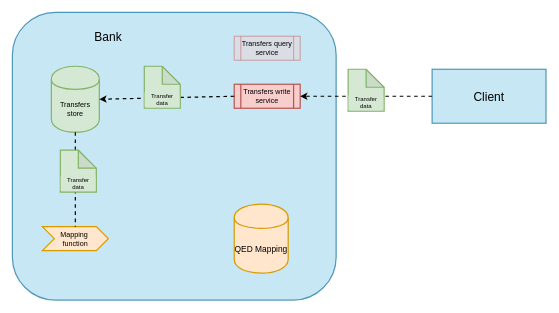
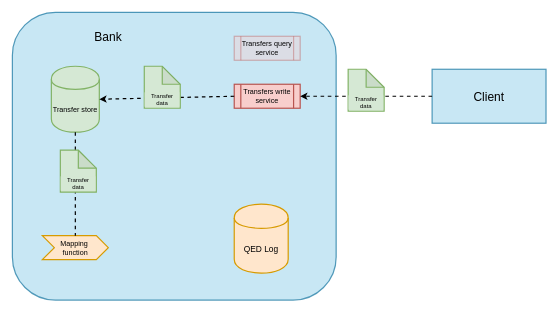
(75, 110) -> (75, 110)
(75, 239) -> (75, 248)
(261, 249) -> (261, 249)
